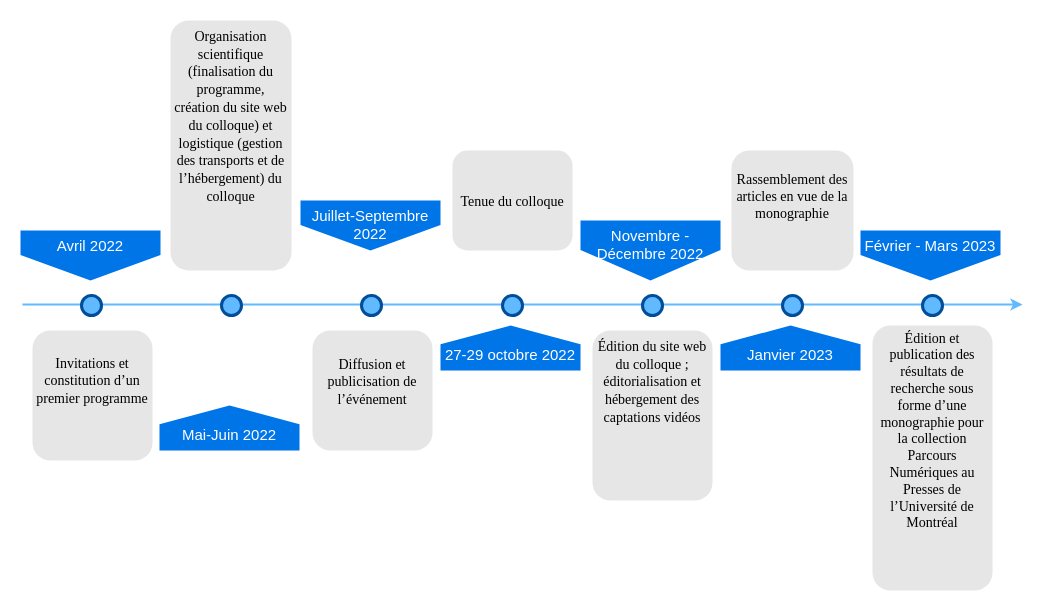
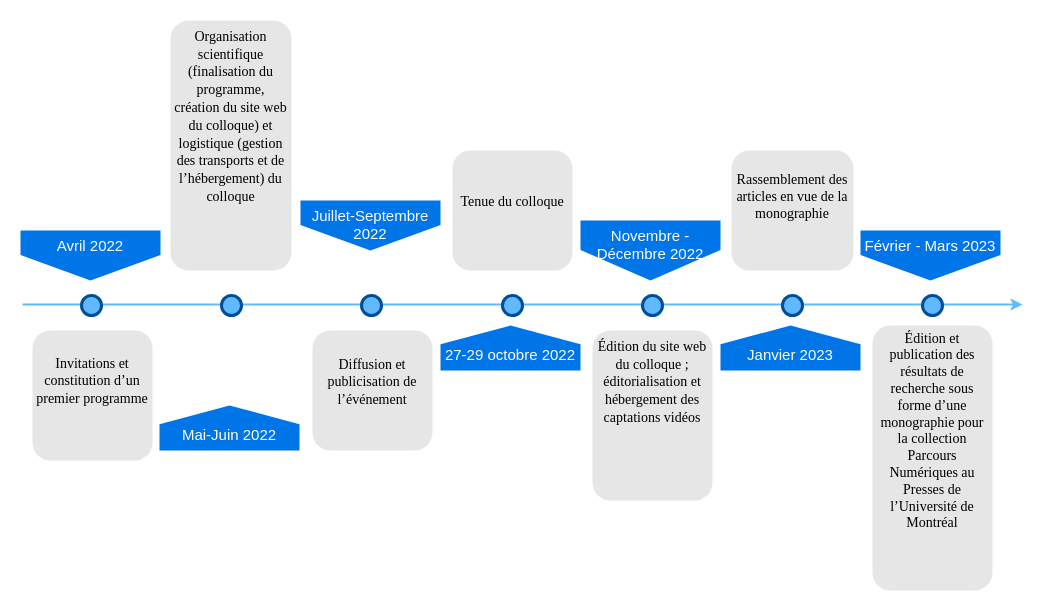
(513, 201) -> (513, 211)
